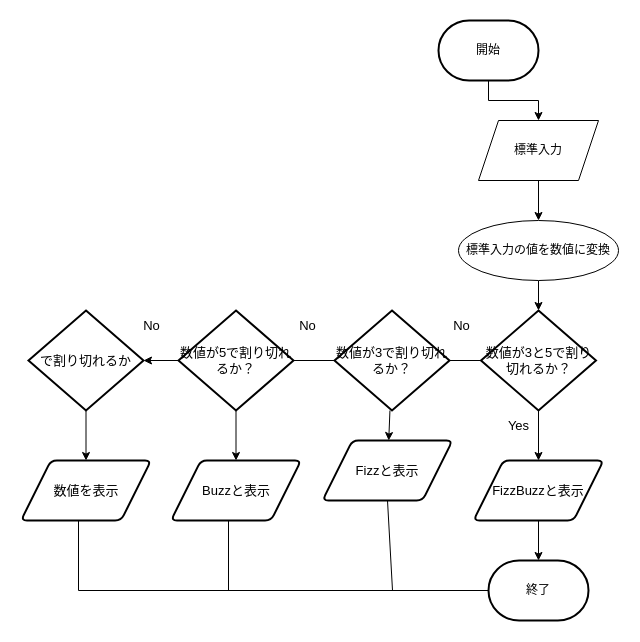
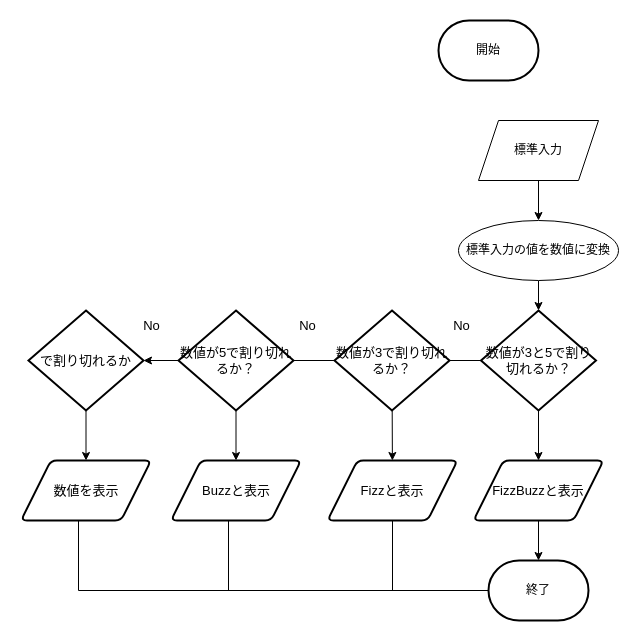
(510, 101) -> none
(519, 426) -> none
(388, 471) -> (393, 491)
